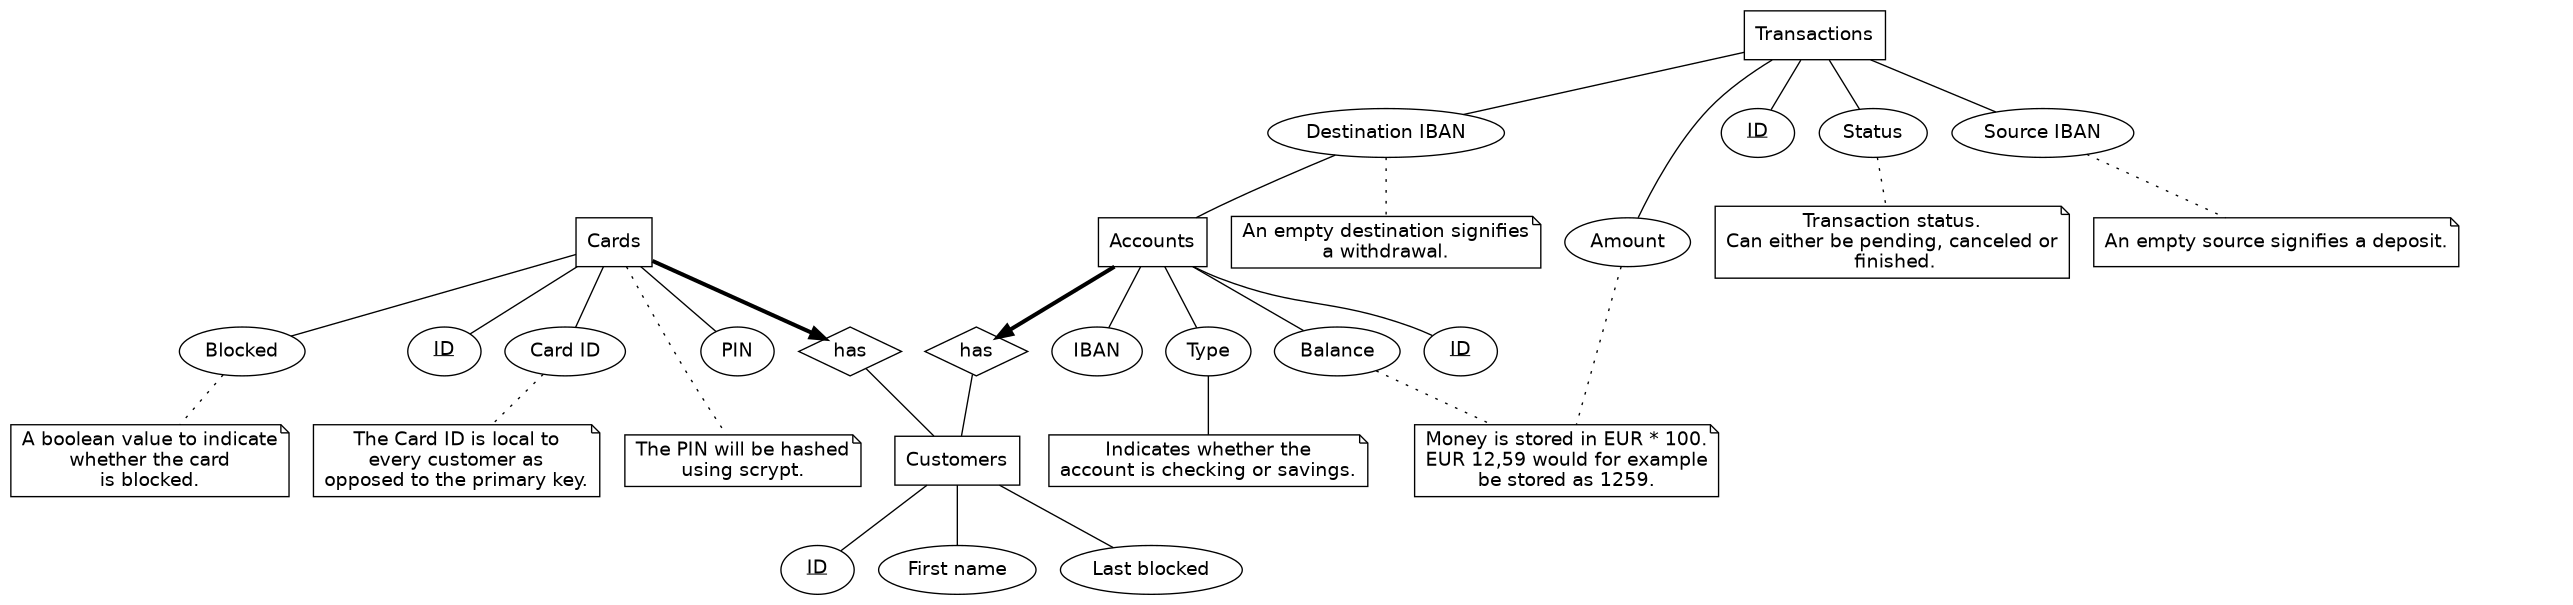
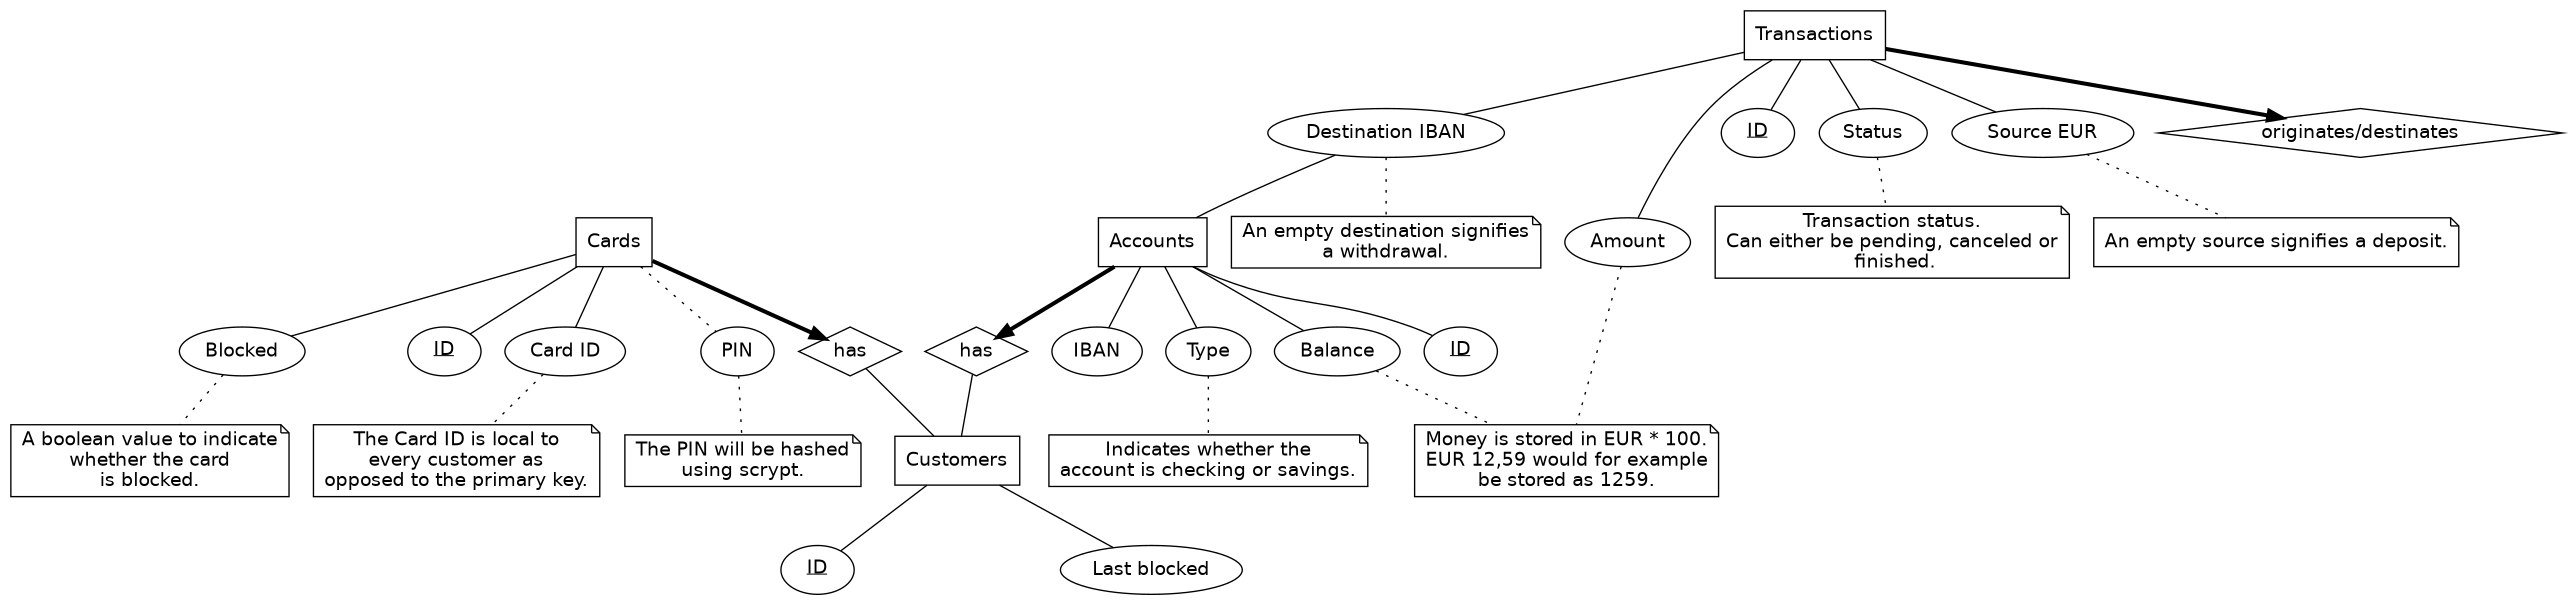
(2043, 133) -> (2043, 133)
none -> (2360, 133)
(678, 299) -> (678, 299)
(674, 352) -> (740, 405)
(1208, 405) -> (1208, 405)
(957, 570) -> none
